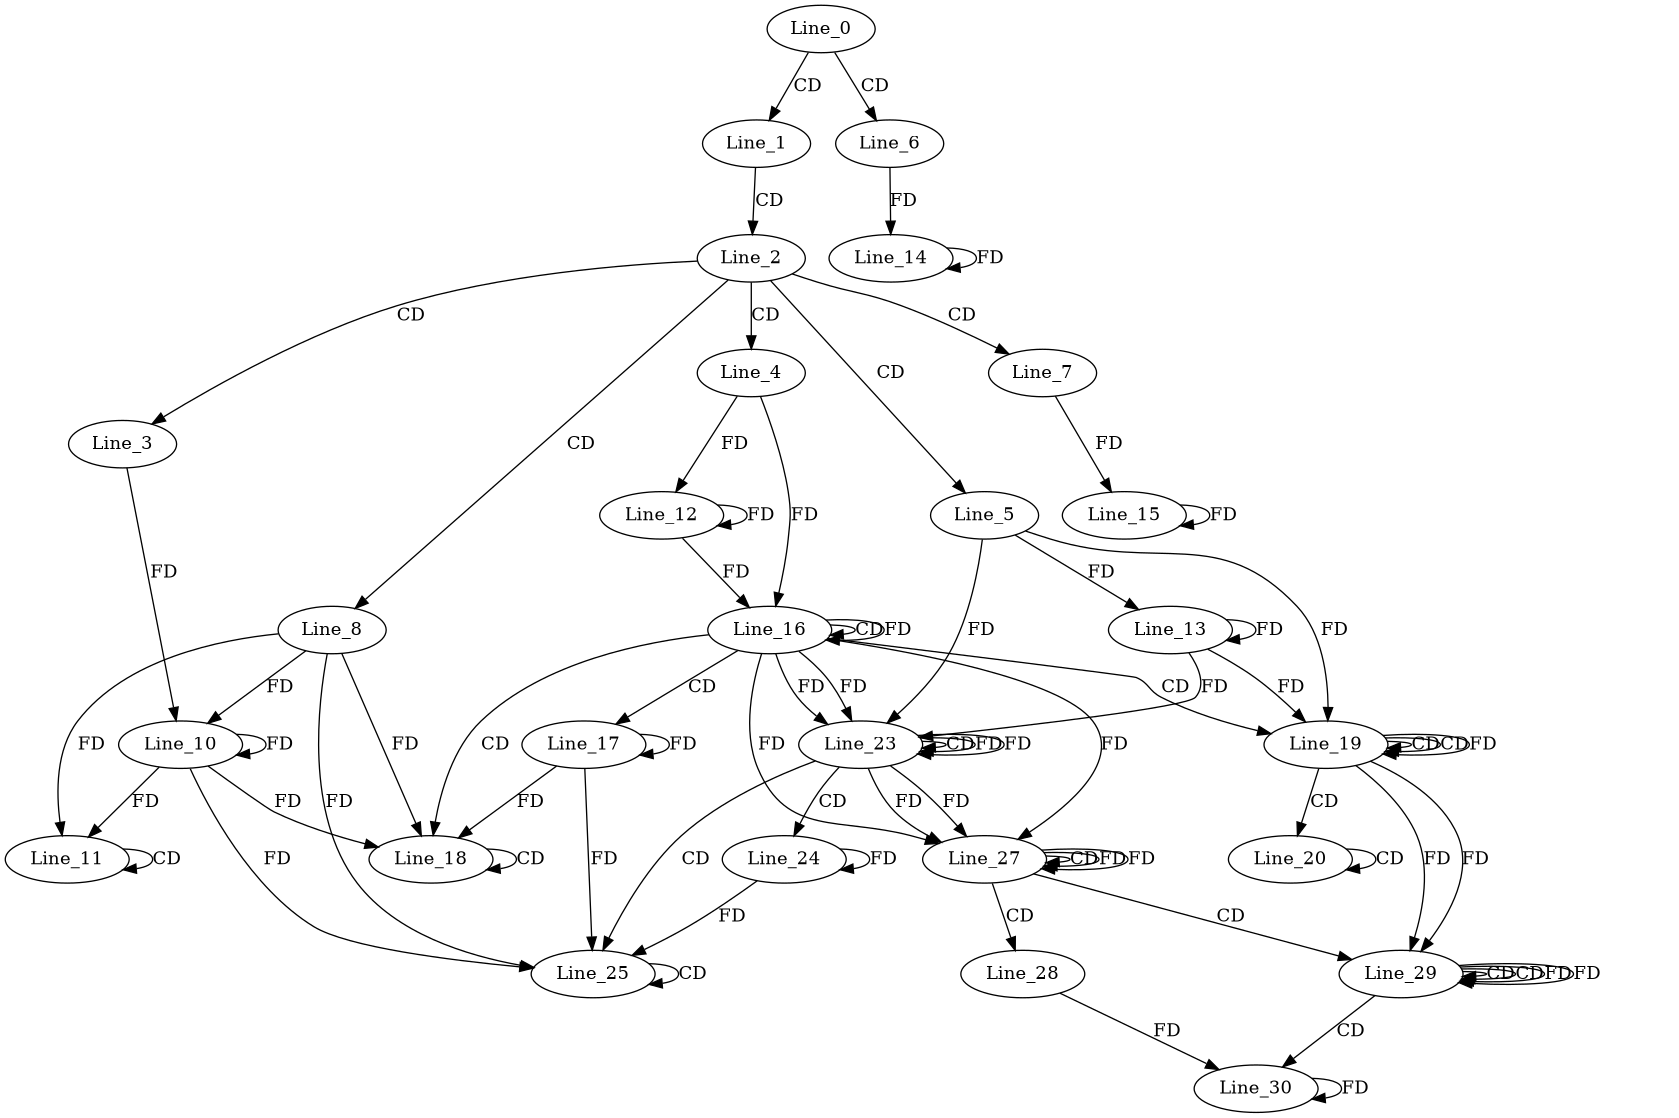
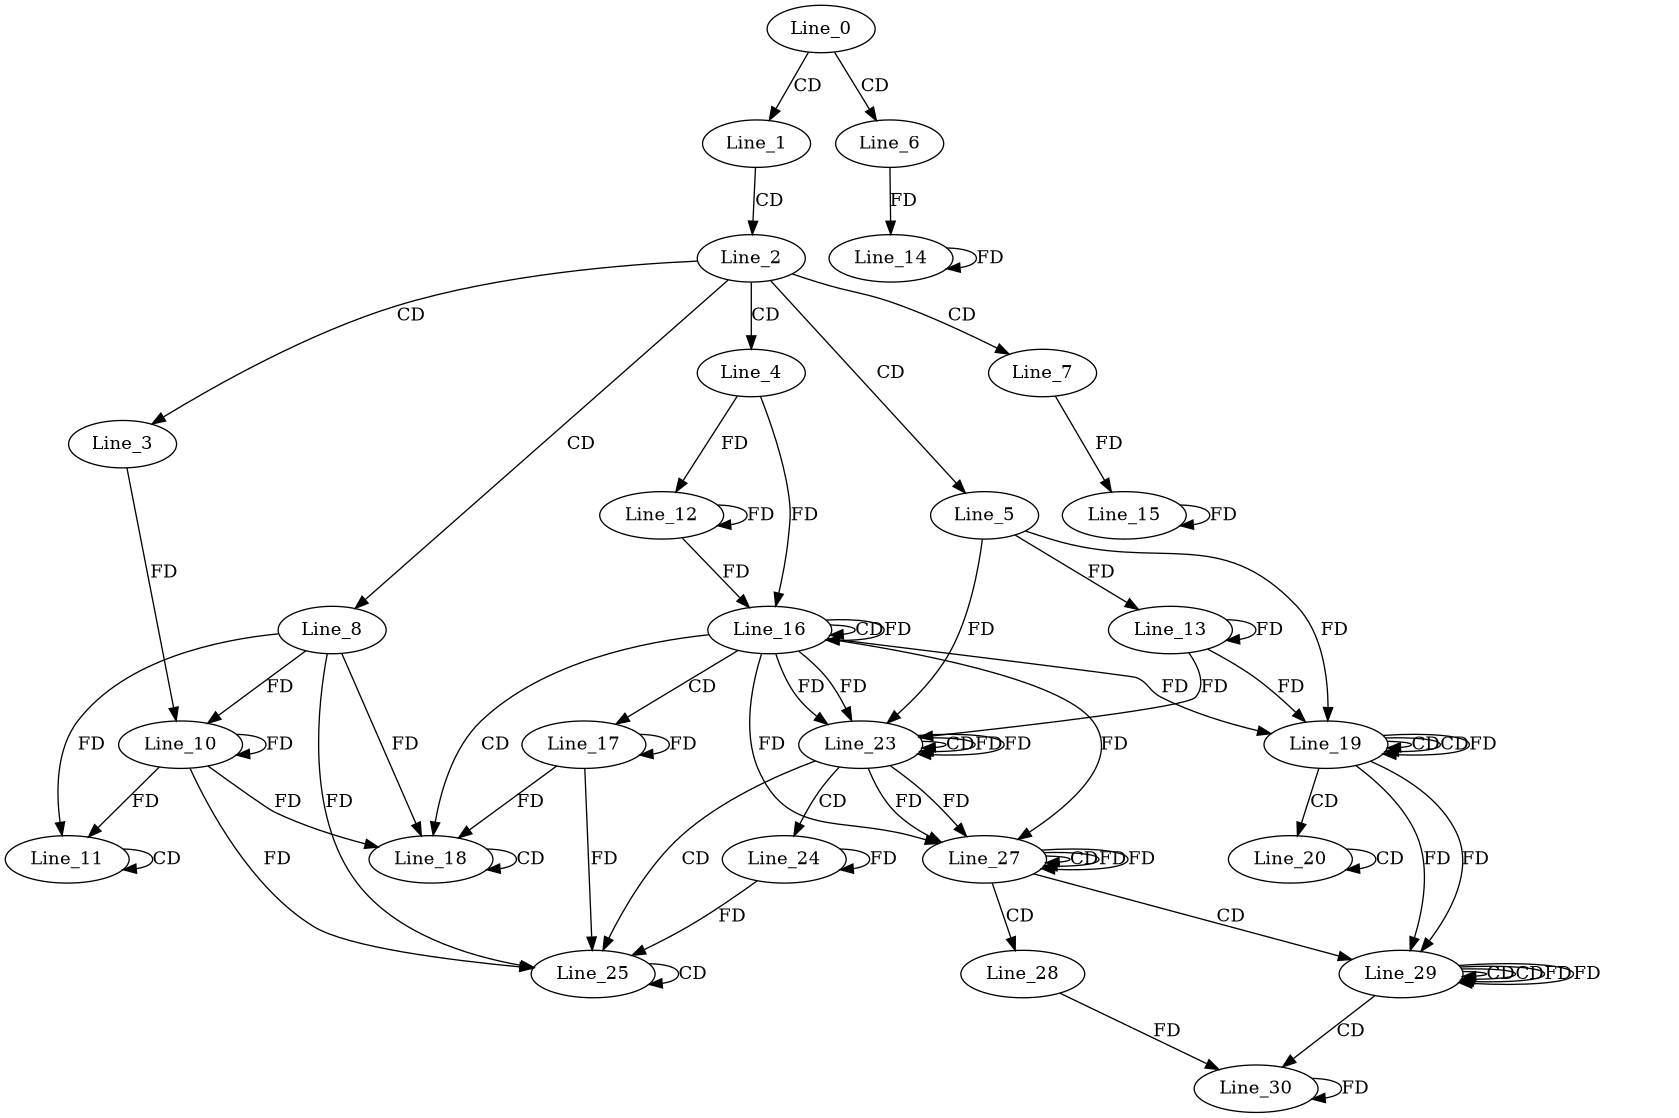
(1176, 687) -> (1176, 687)
